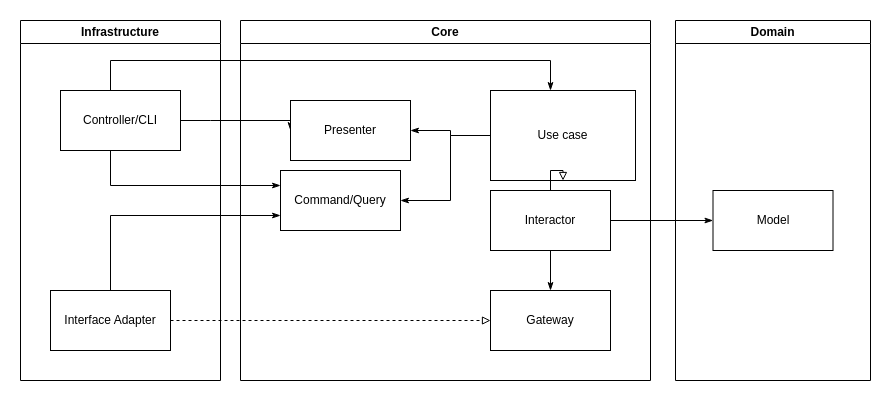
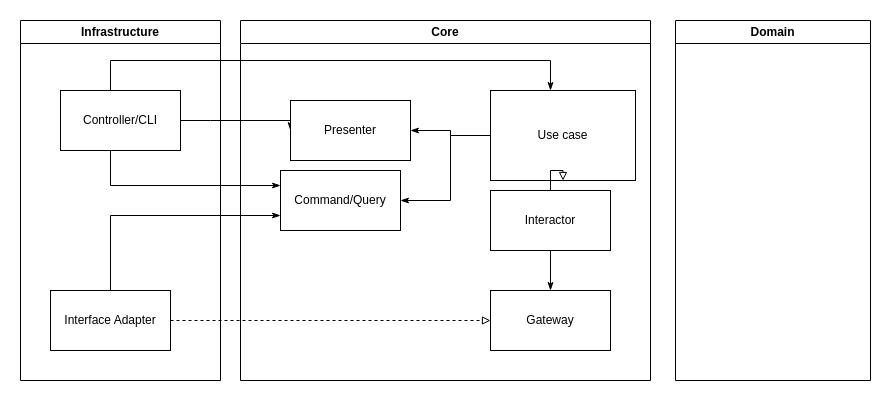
(659, 221) -> none
(773, 221) -> none
